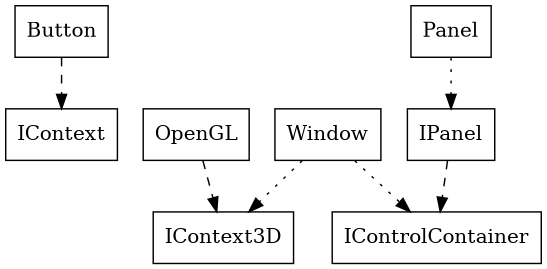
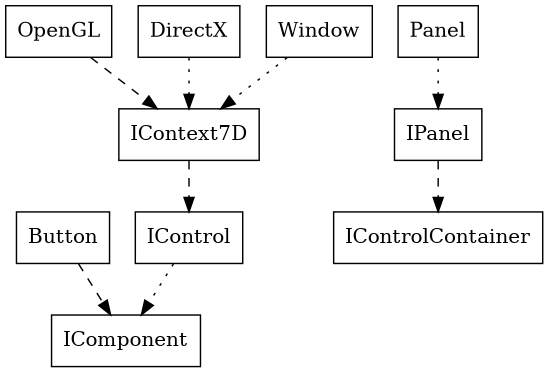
none -> (189, 32)
(62, 135) -> (126, 341)
(377, 181) -> none
none -> (189, 238)
(223, 238) -> (189, 135)
